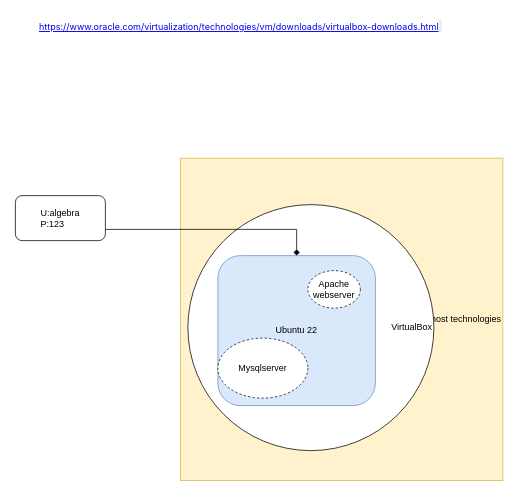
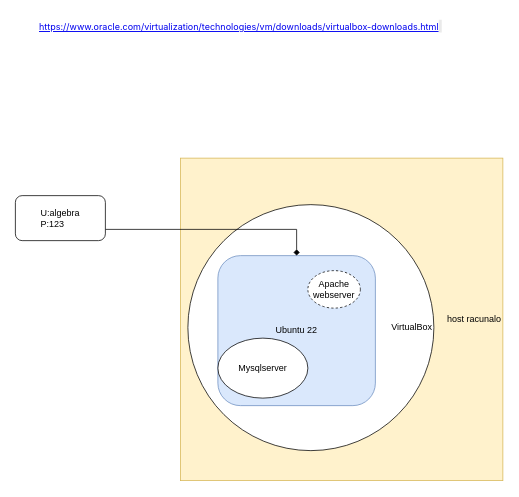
(462, 319) -> (471, 319)
(263, 368) -> (263, 368)
